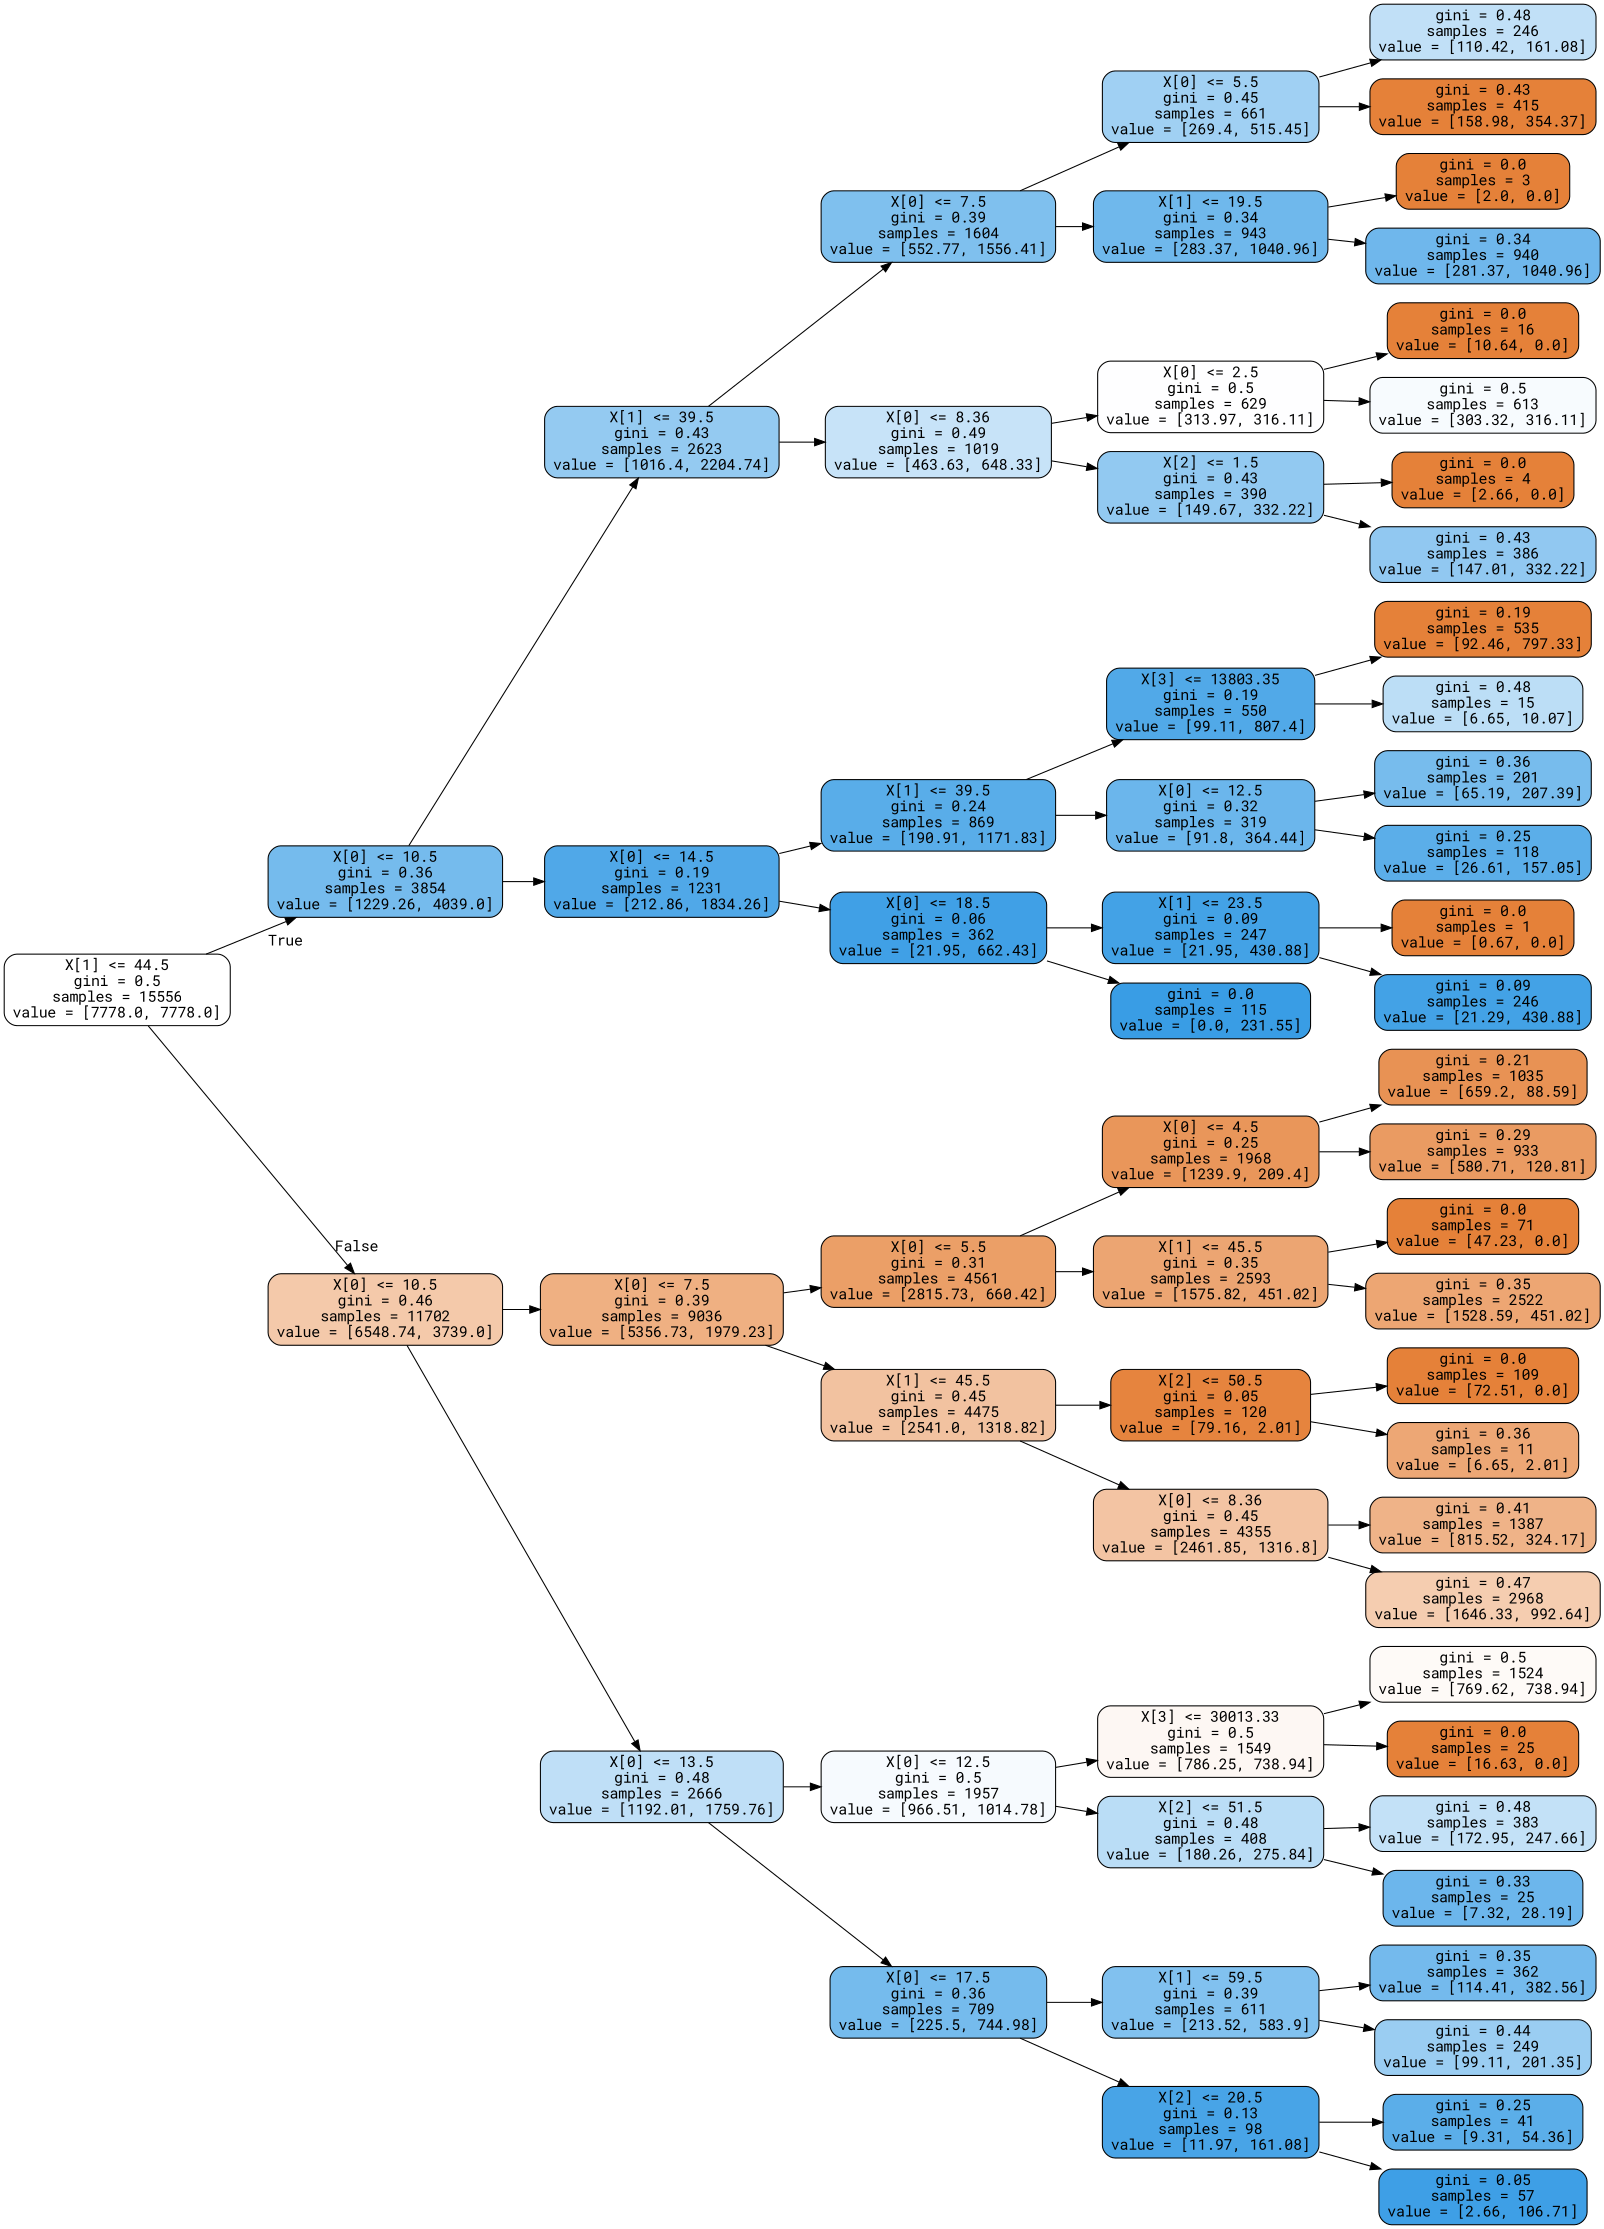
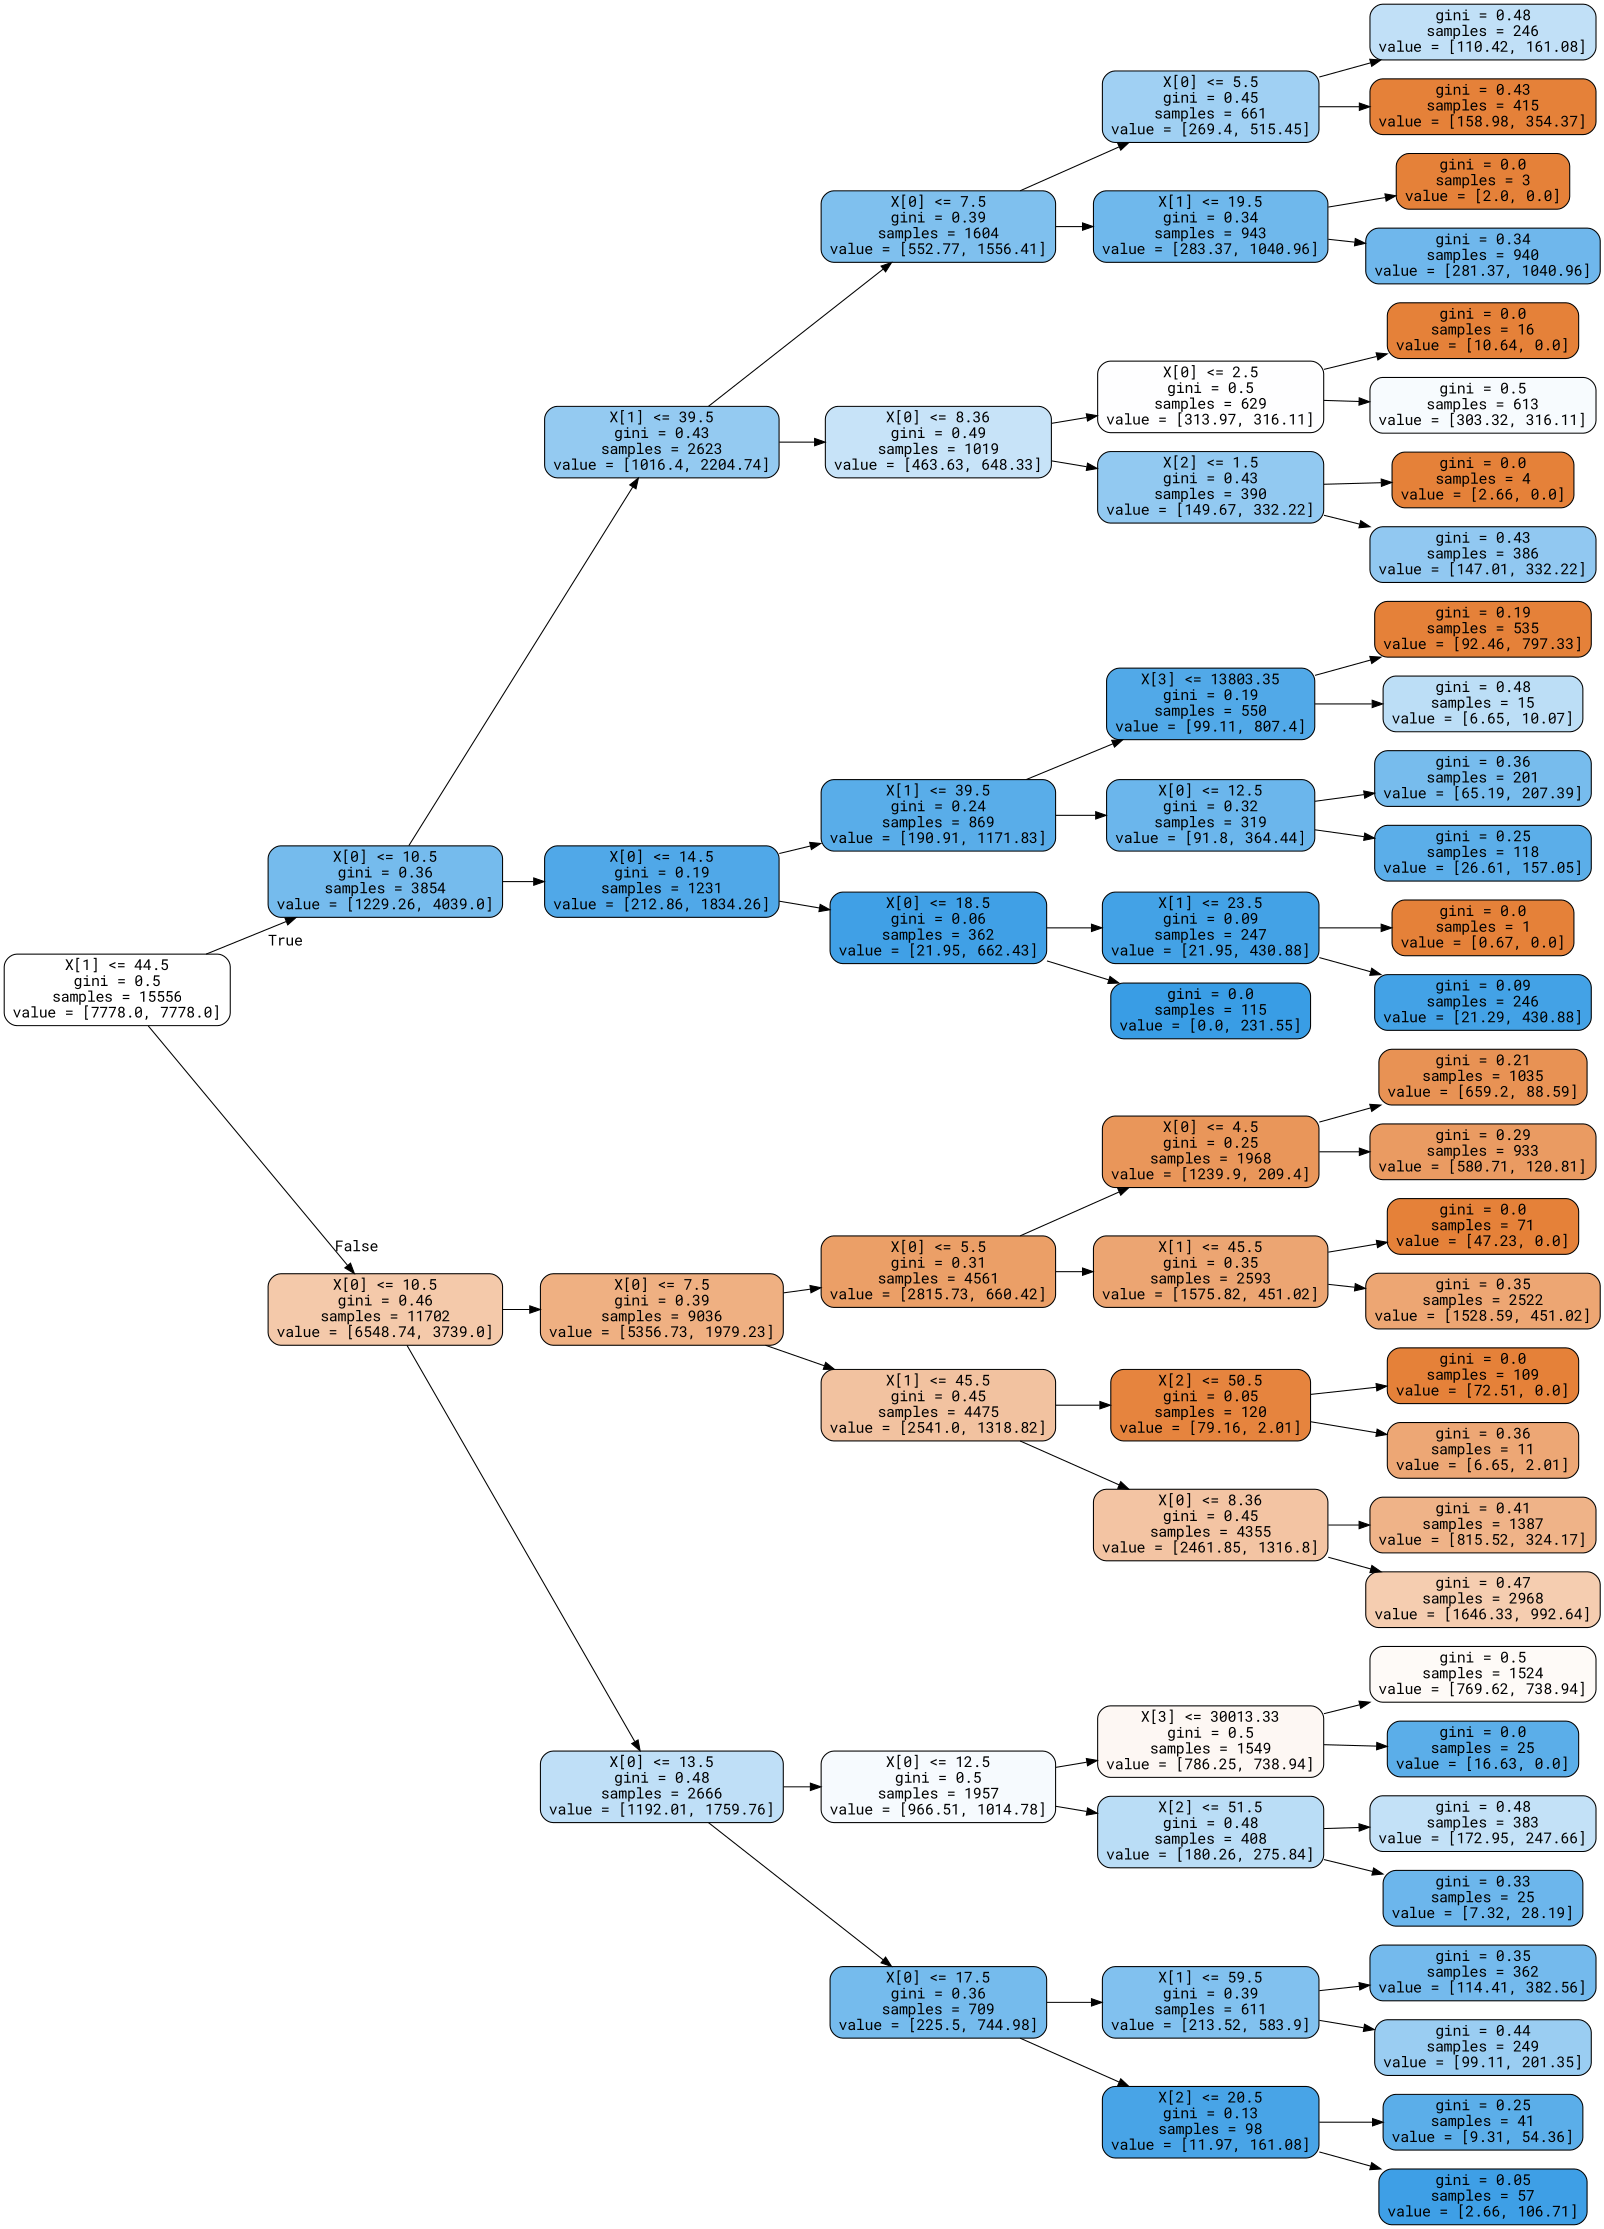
(1483, 1749) -> (1483, 1749)
